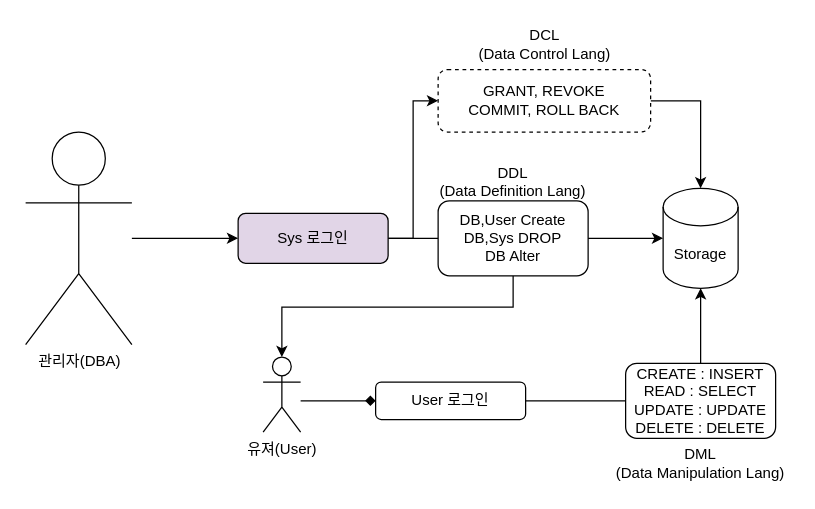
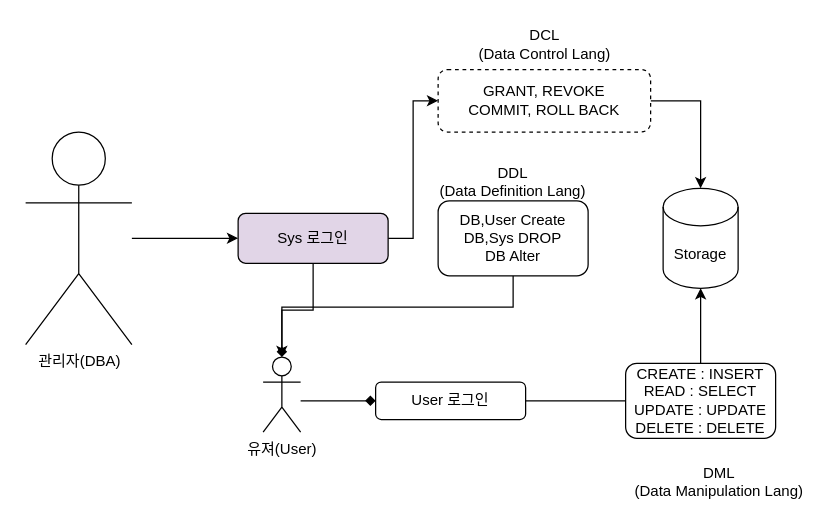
(621, 238) -> (313, 301)
(282, 349) -> (297, 307)
(701, 463) -> (719, 482)
